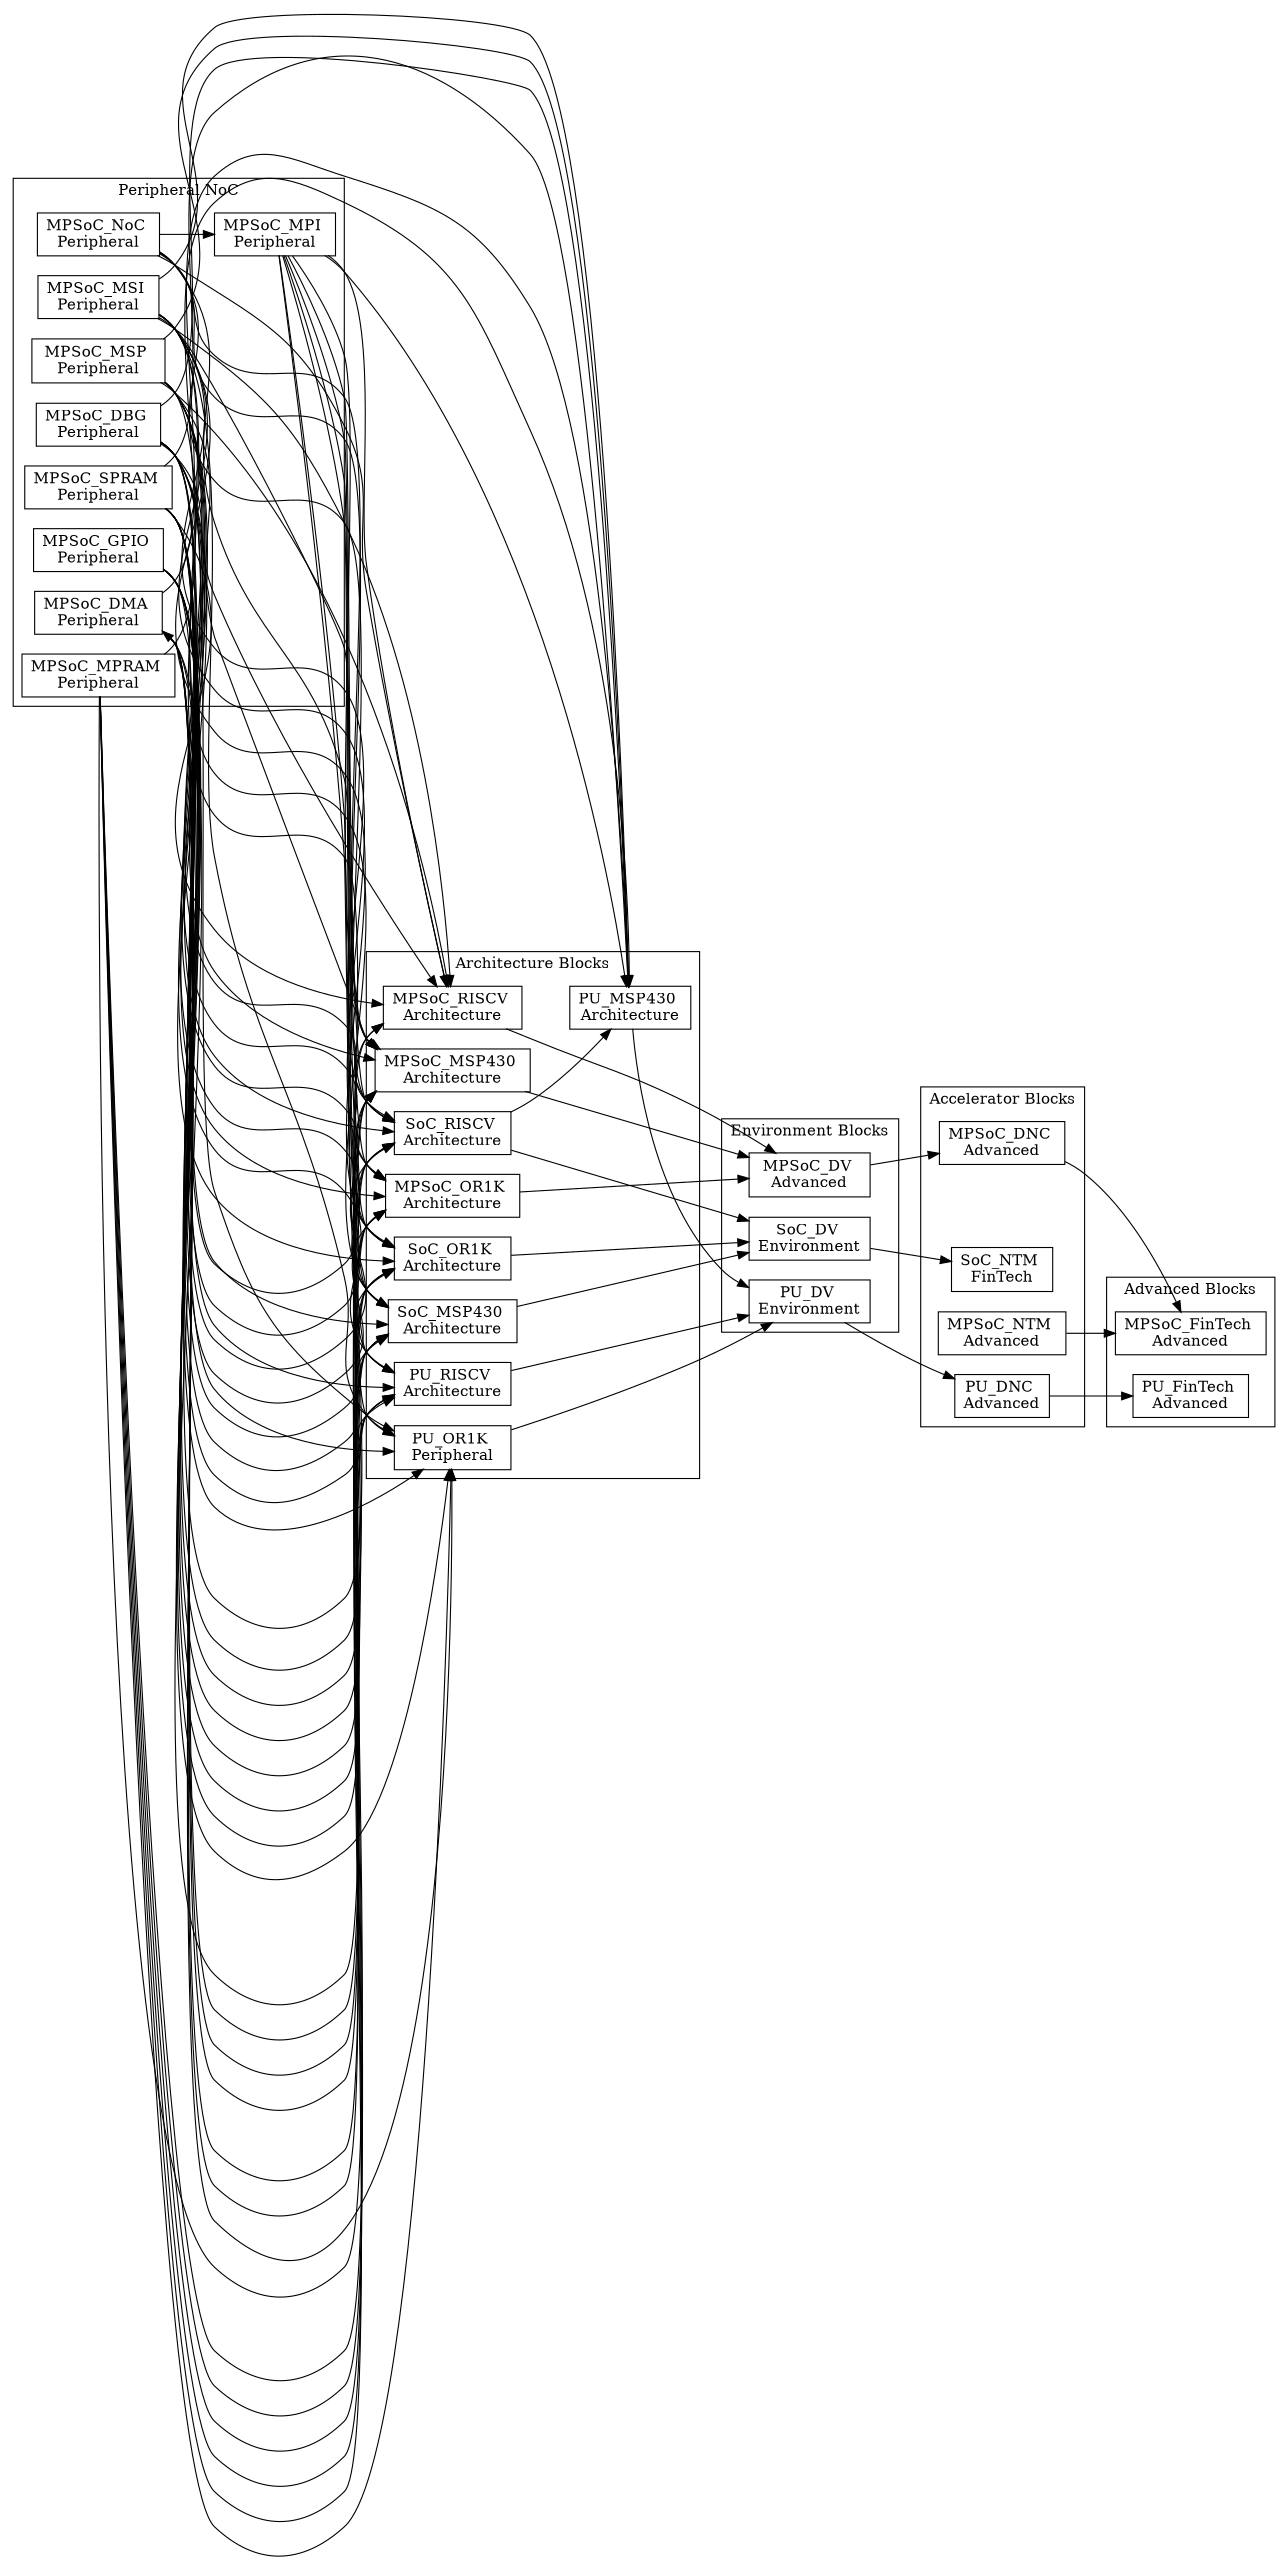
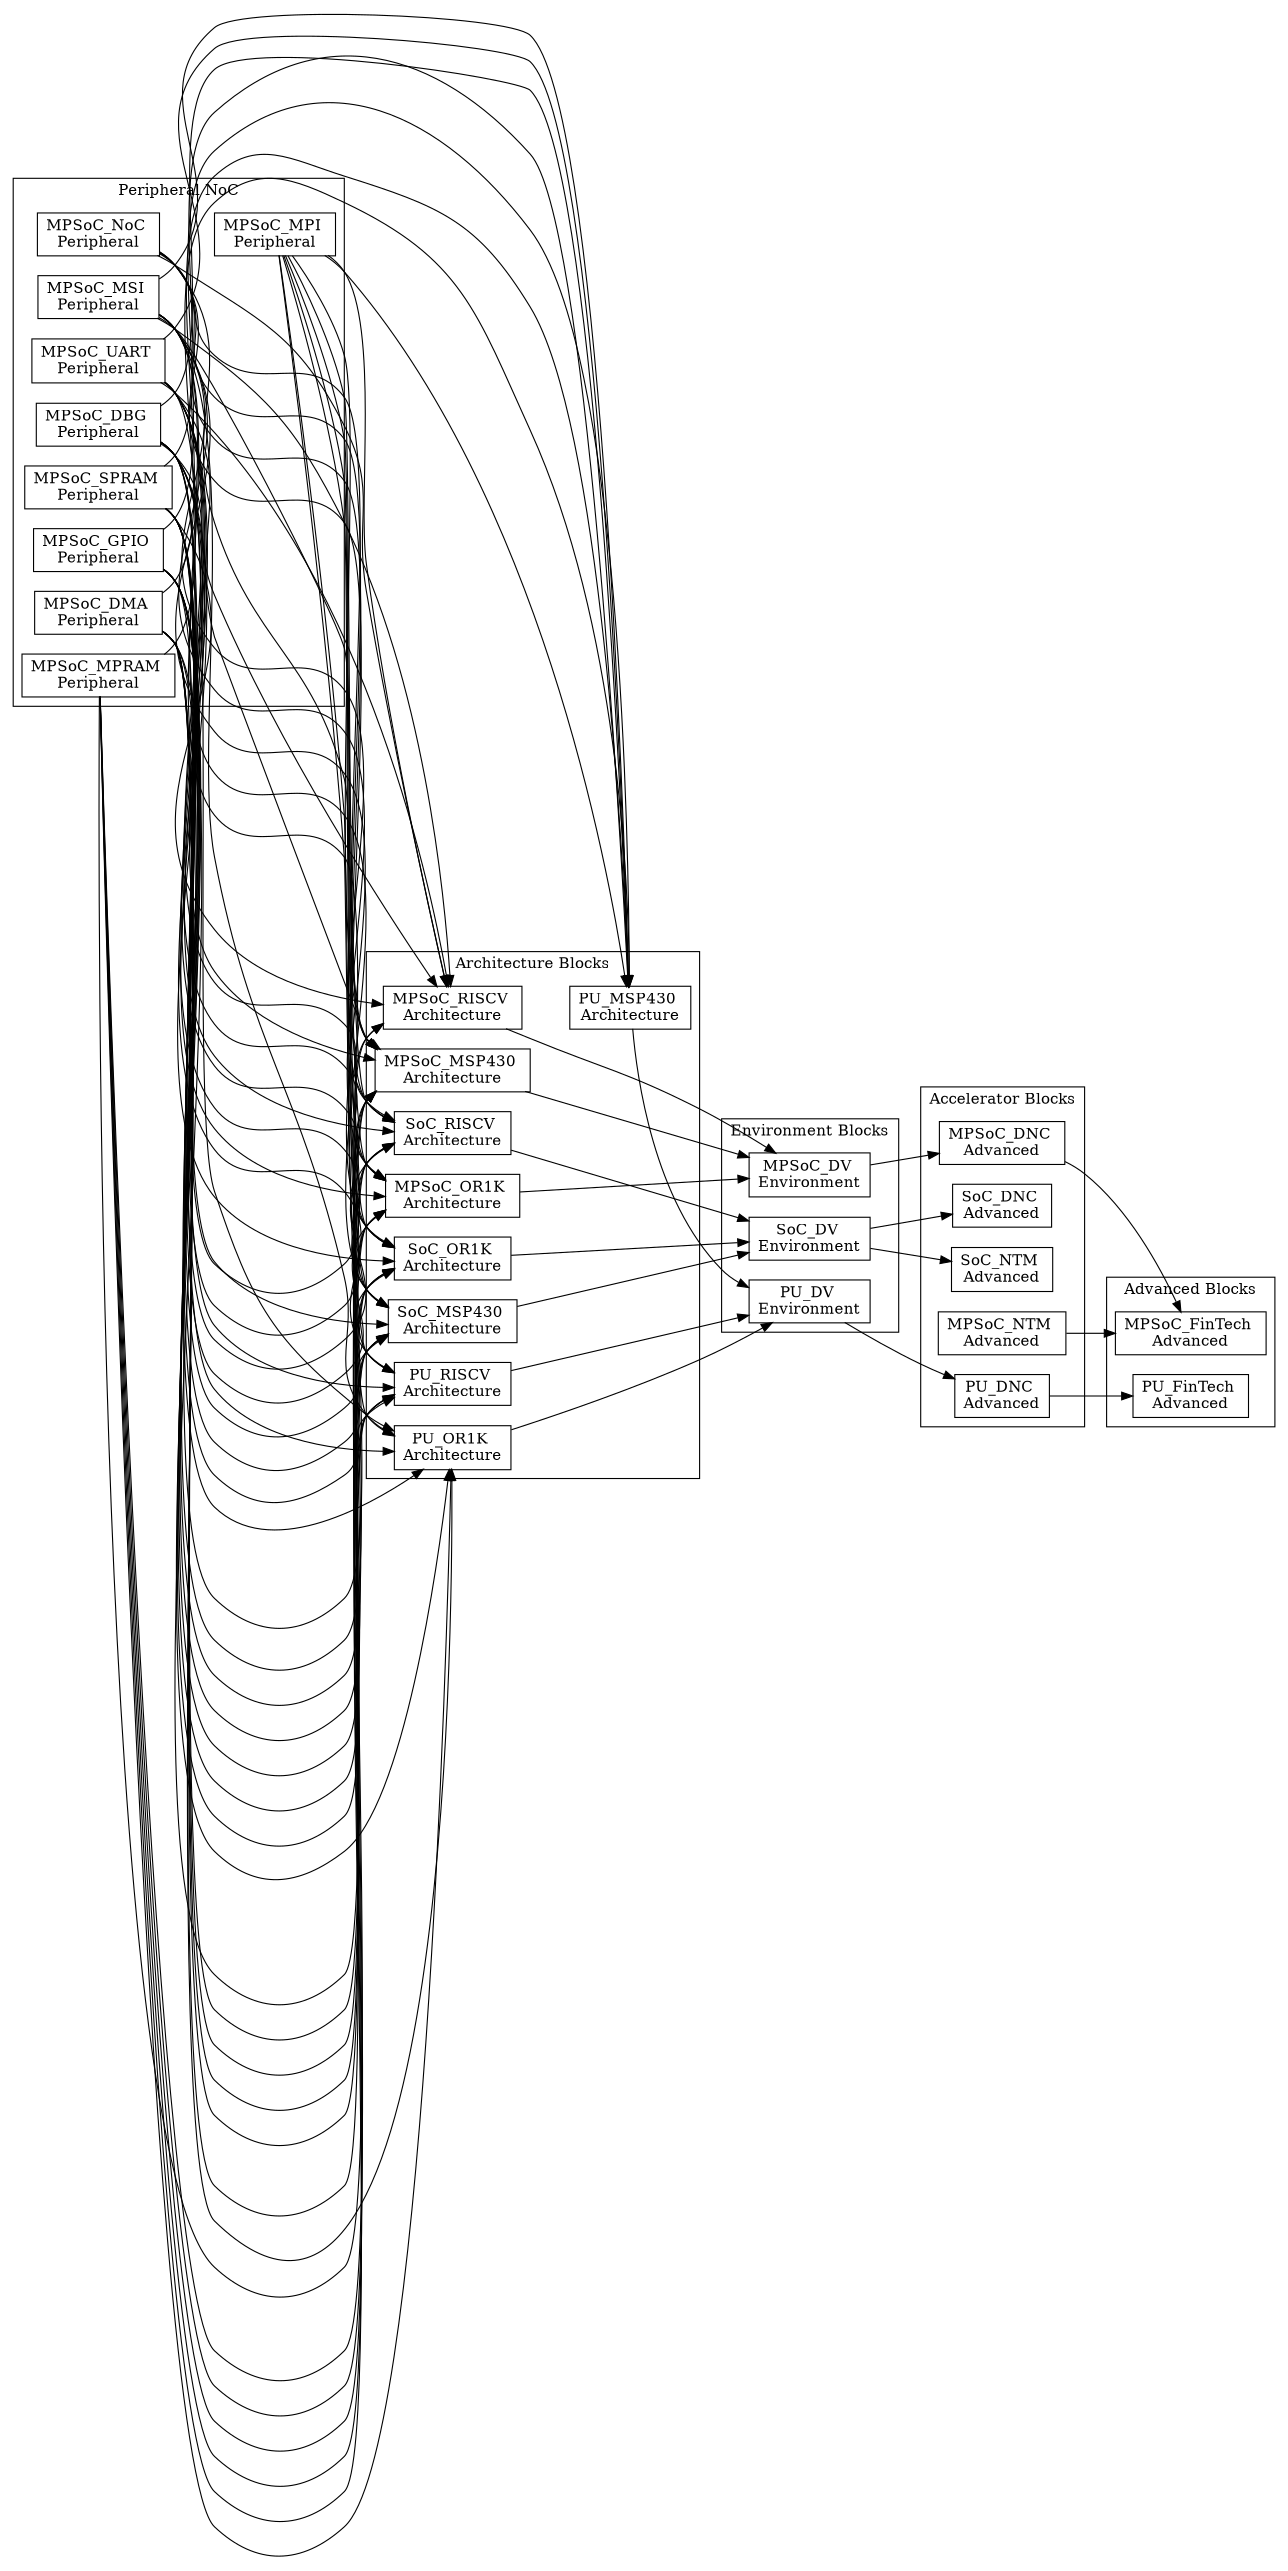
(181, 234) -> (293, 458)
(98, 361) -> (98, 361)
(560, 1079) -> (528, 227)
(810, 1175) -> (810, 1175)
none -> (1002, 1206)
(1002, 1270) -> (1002, 1270)
(453, 1448) -> (453, 1448)
(210, 2129) -> (206, 2077)
